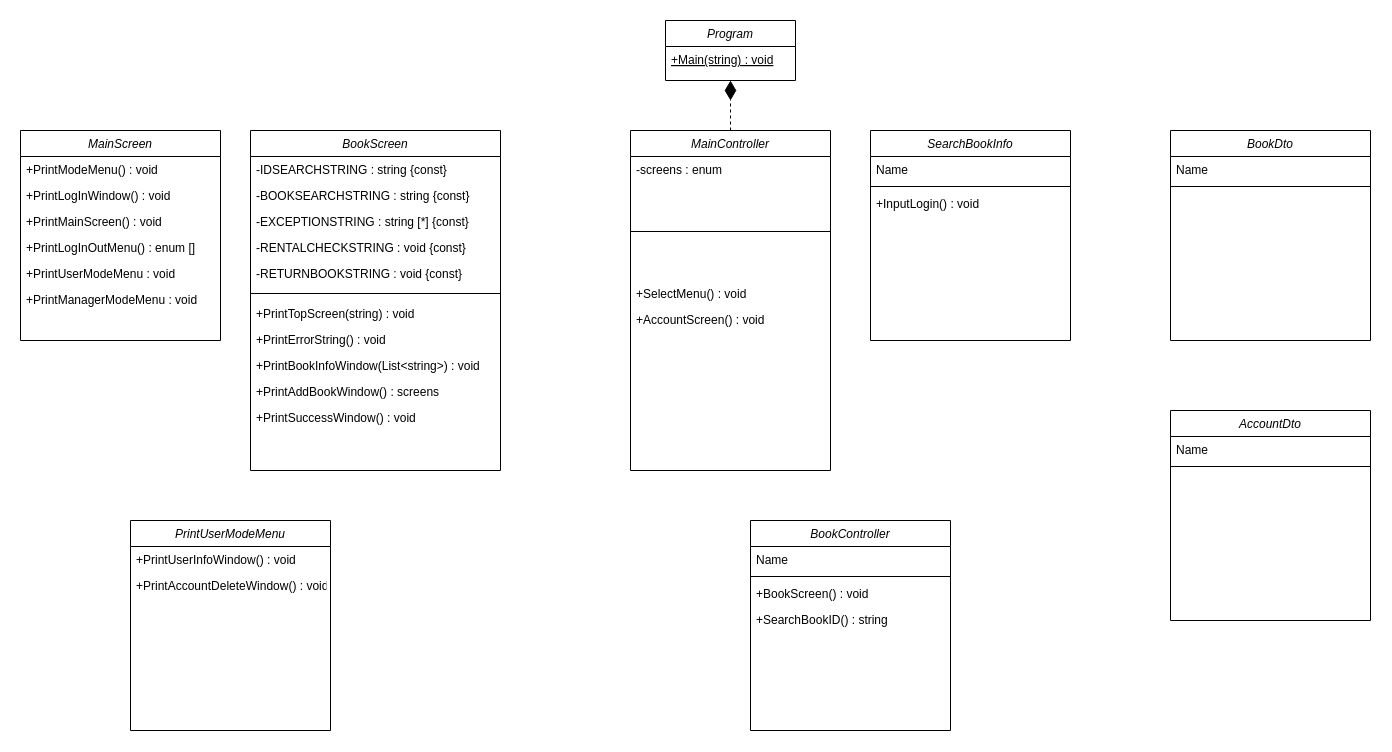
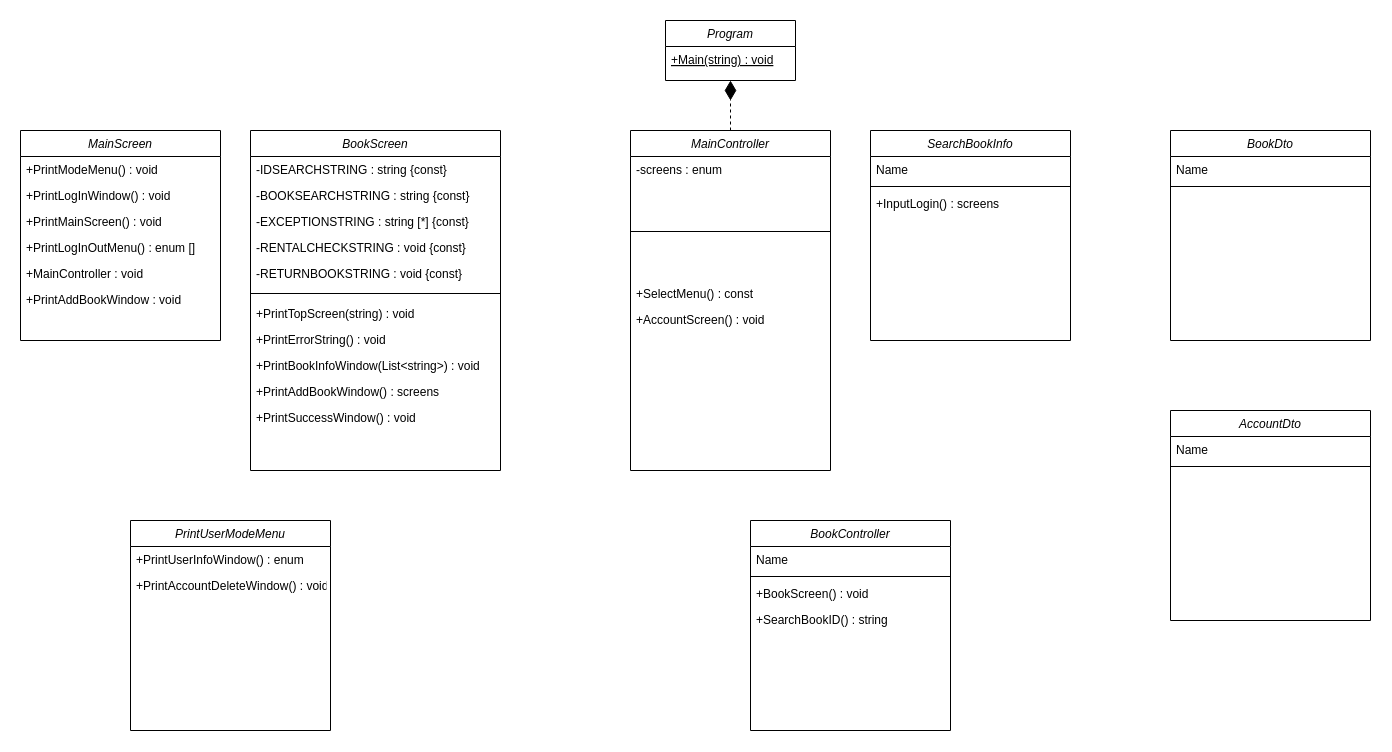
(935, 204) -> (947, 204)
(102, 274) -> (89, 274)
(695, 294) -> (700, 294)
(112, 300) -> (104, 300)
(224, 560) -> (226, 560)
